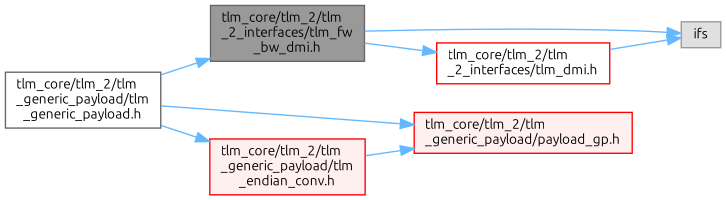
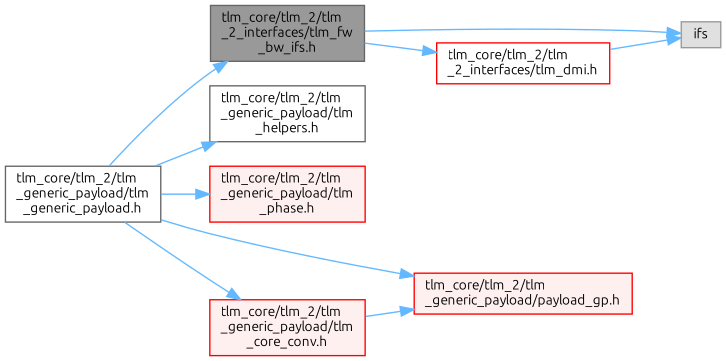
(287, 33) -> (287, 33)
none -> (287, 114)
(287, 167) -> (287, 328)
none -> (287, 194)
